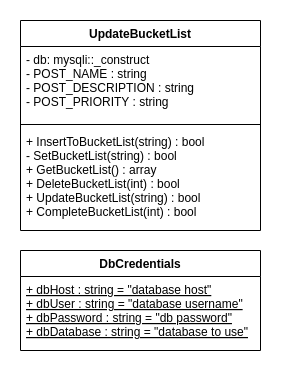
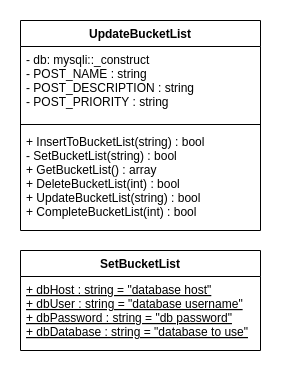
(140, 264) -> (140, 264)
